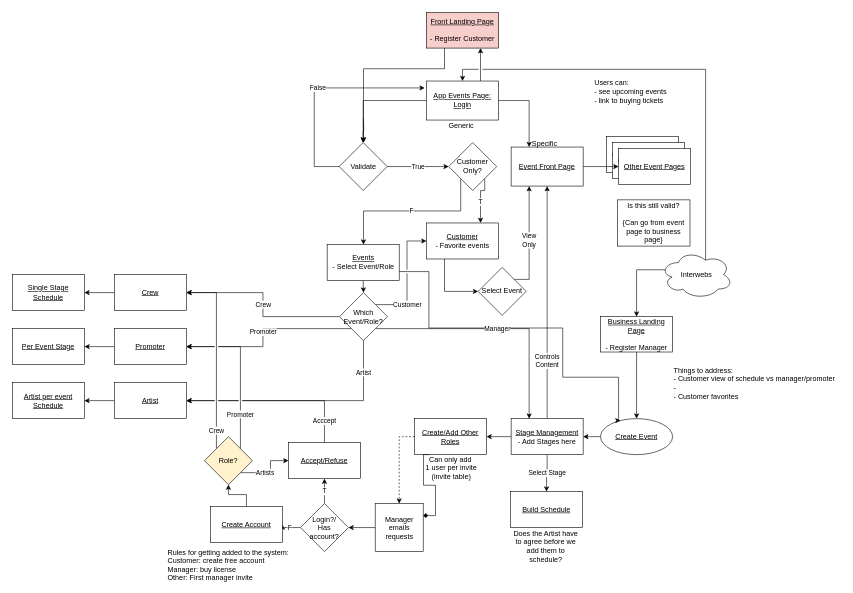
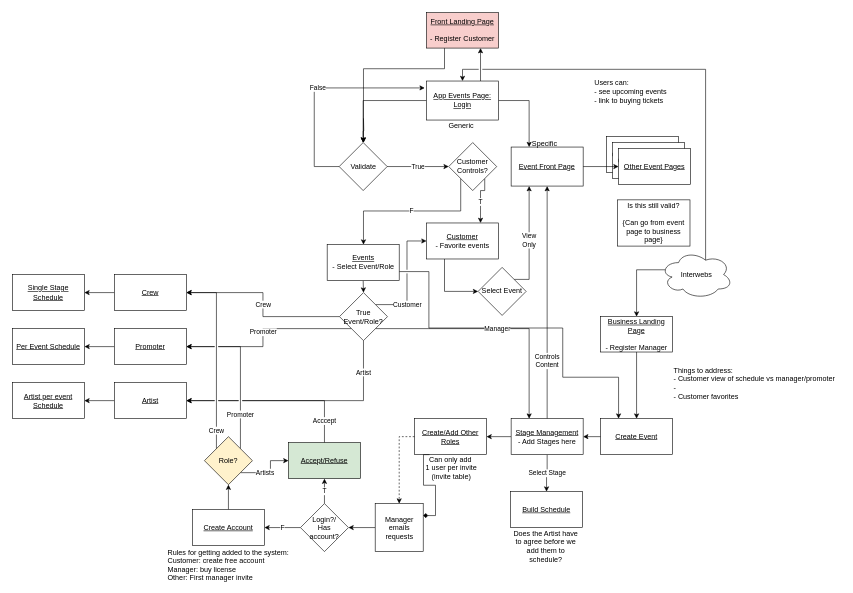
(473, 167) -> (473, 167)
(363, 317) -> (363, 317)
(48, 347) -> (48, 347)
(636, 437) -> (636, 437)
(324, 461) -> (324, 461)
(246, 524) -> (228, 527)
